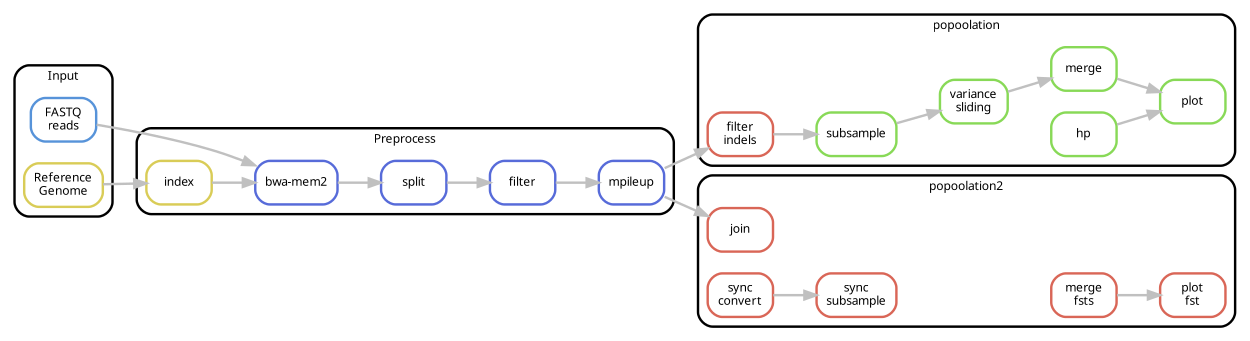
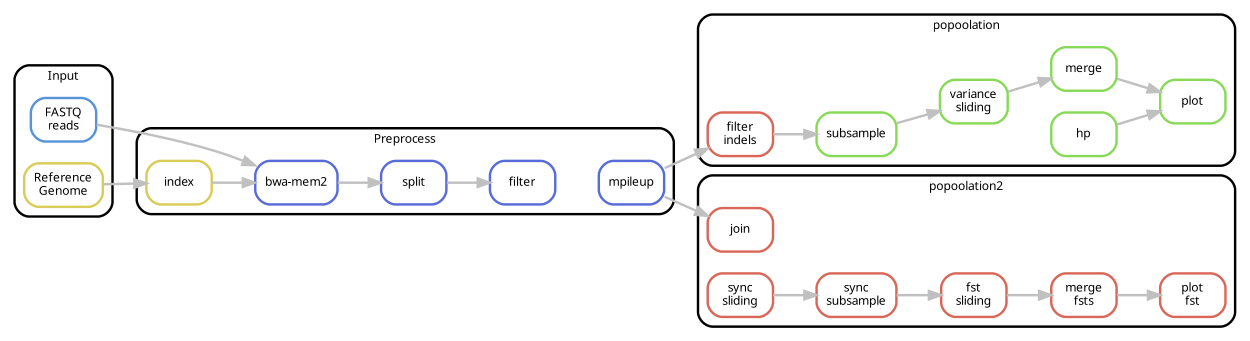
(571, 183) -> none
(740, 295) -> (740, 295)
none -> (974, 295)
